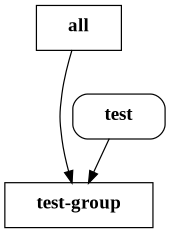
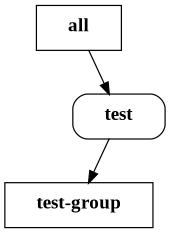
(60, 110) -> (96, 67)
